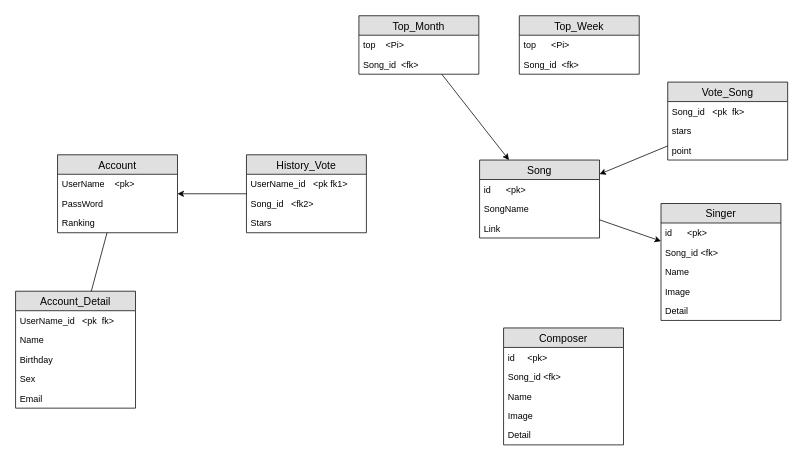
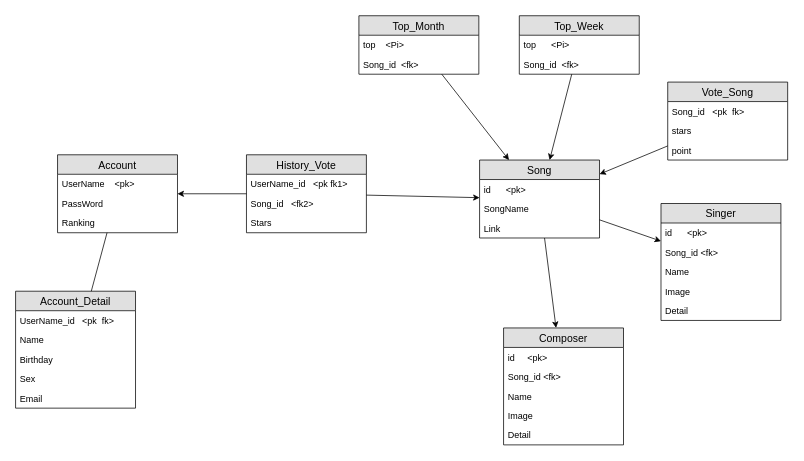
none -> (561, 114)
none -> (427, 197)
none -> (550, 280)
